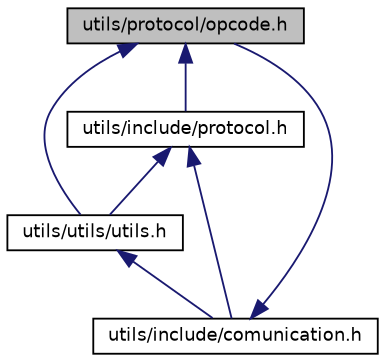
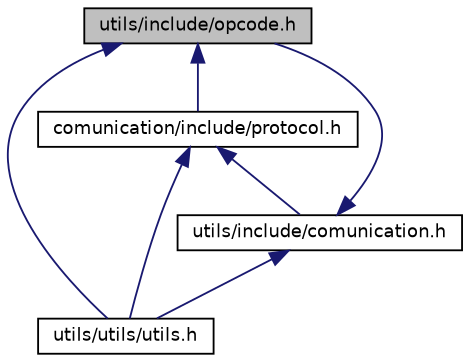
(186, 26) -> (198, 26)
(186, 129) -> (198, 129)
(173, 290) -> (215, 289)
